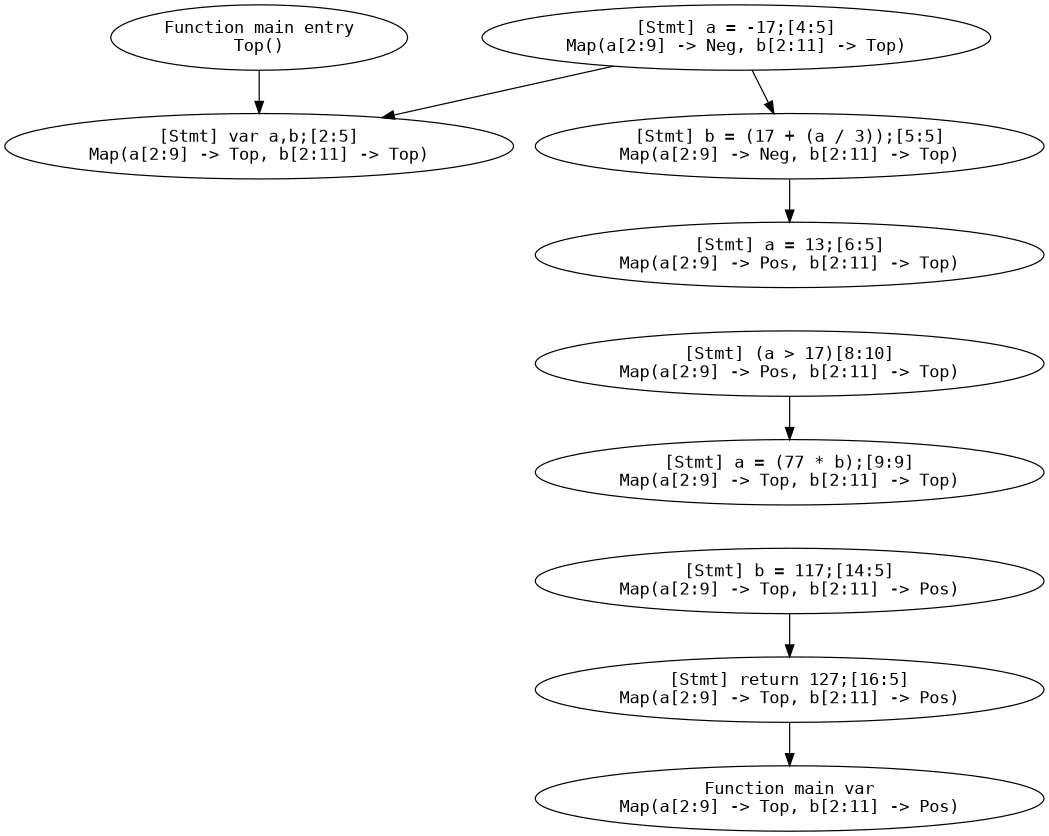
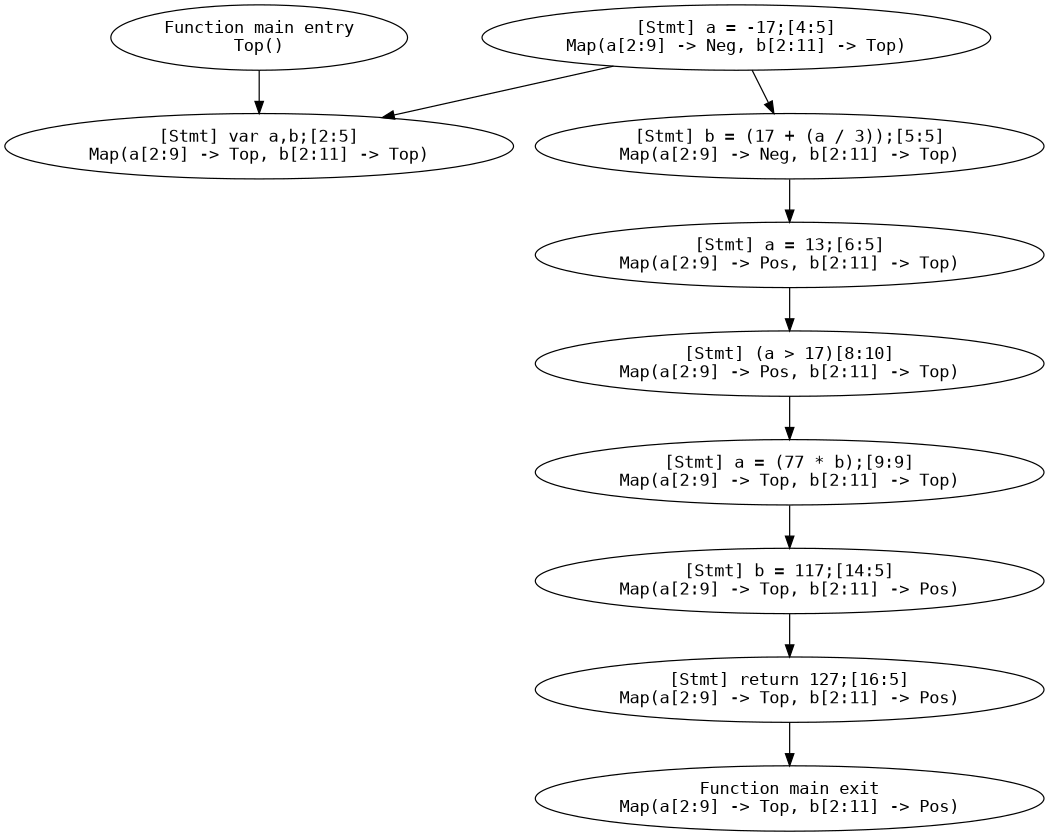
none -> (790, 303)
none -> (790, 521)
(790, 798) -> (790, 798)
